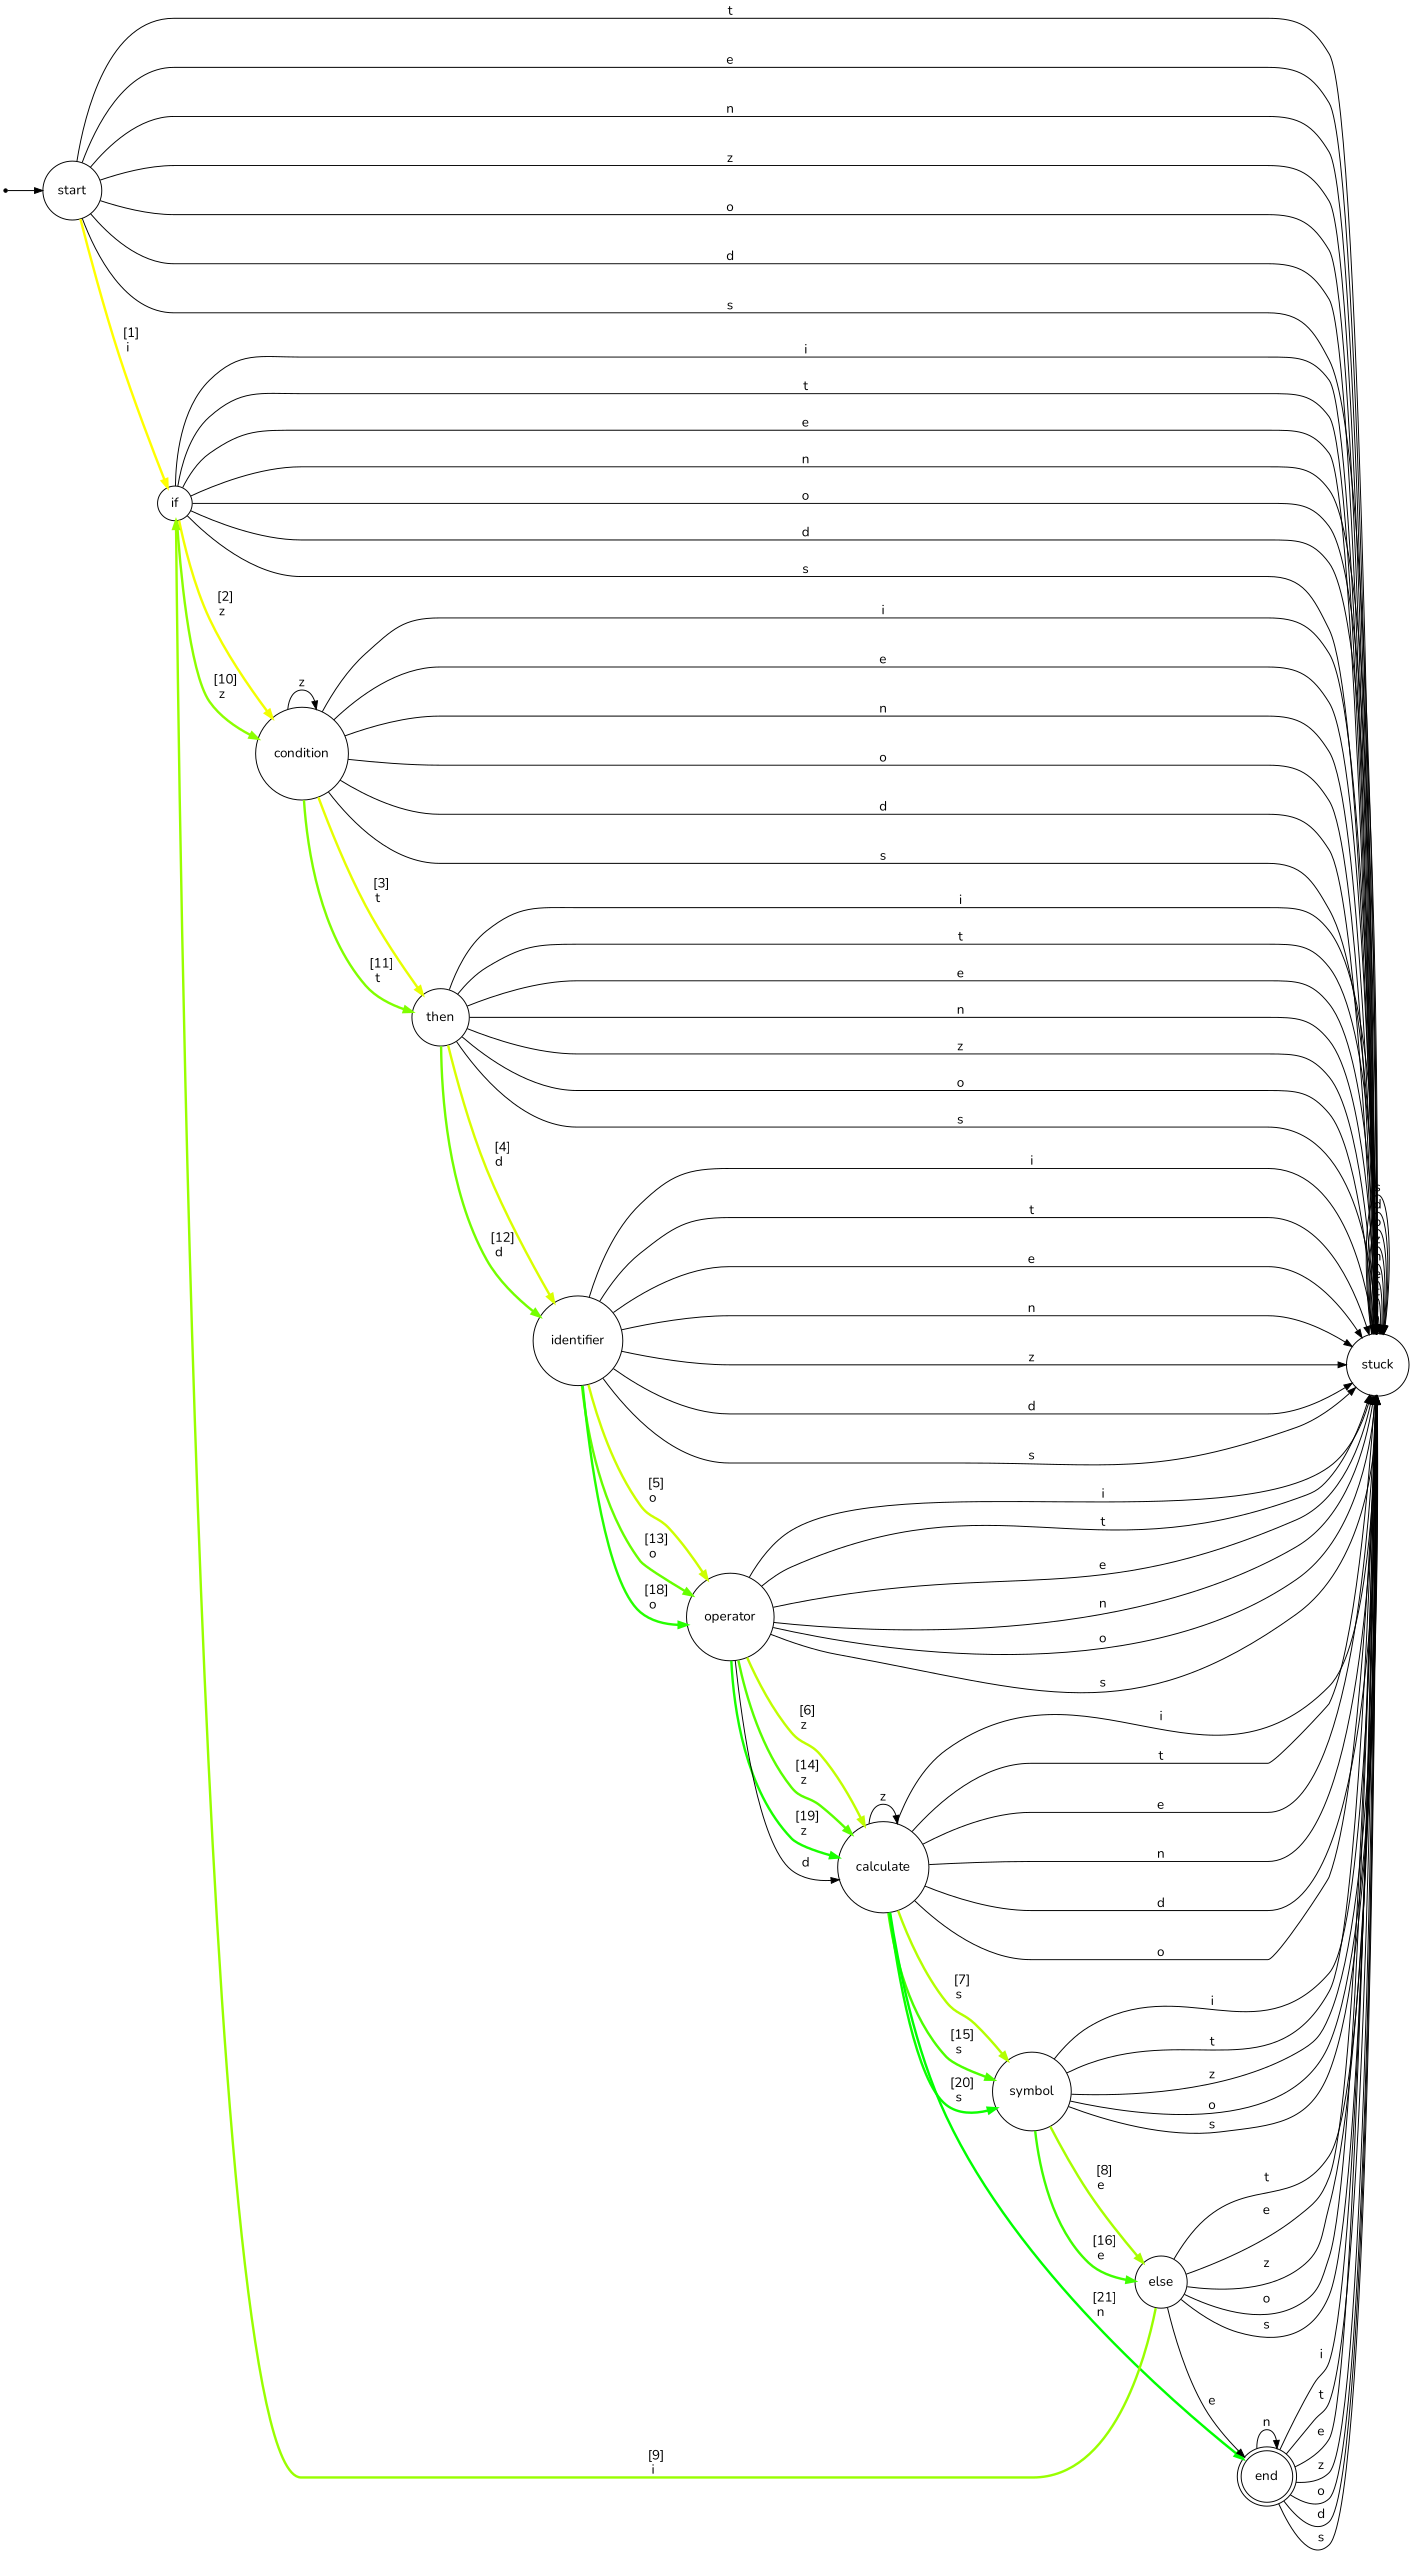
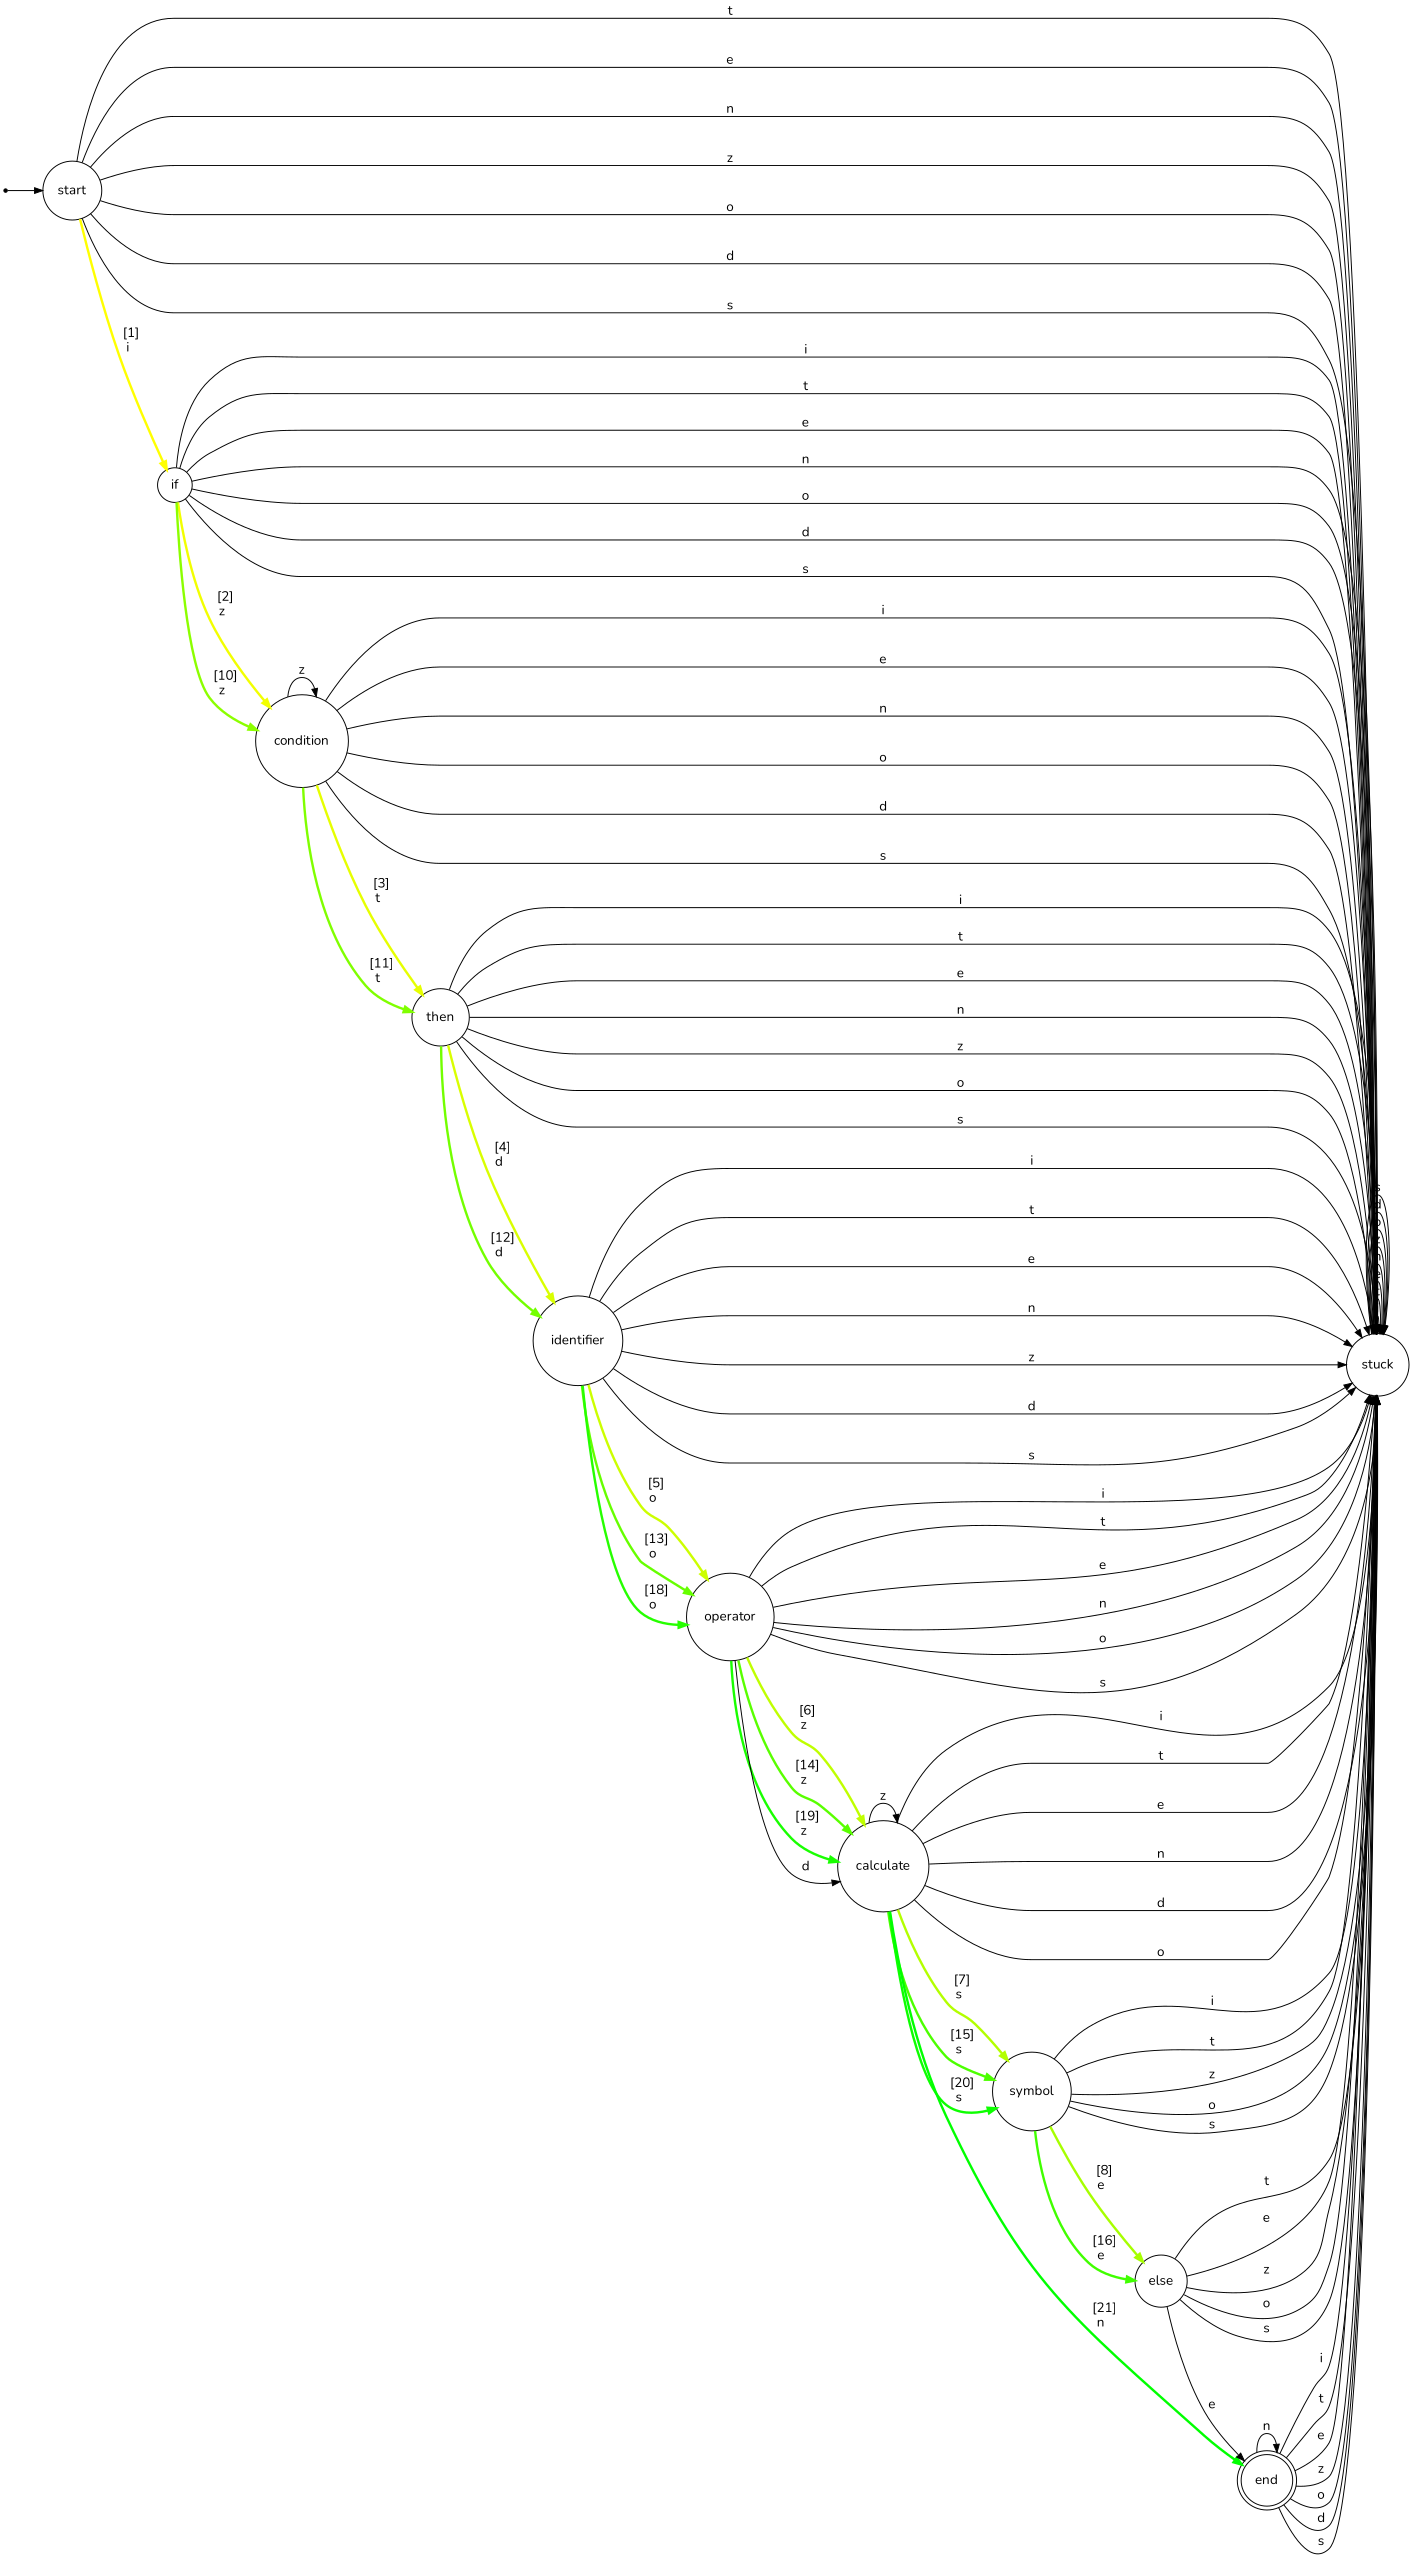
(222, 1987) -> none
